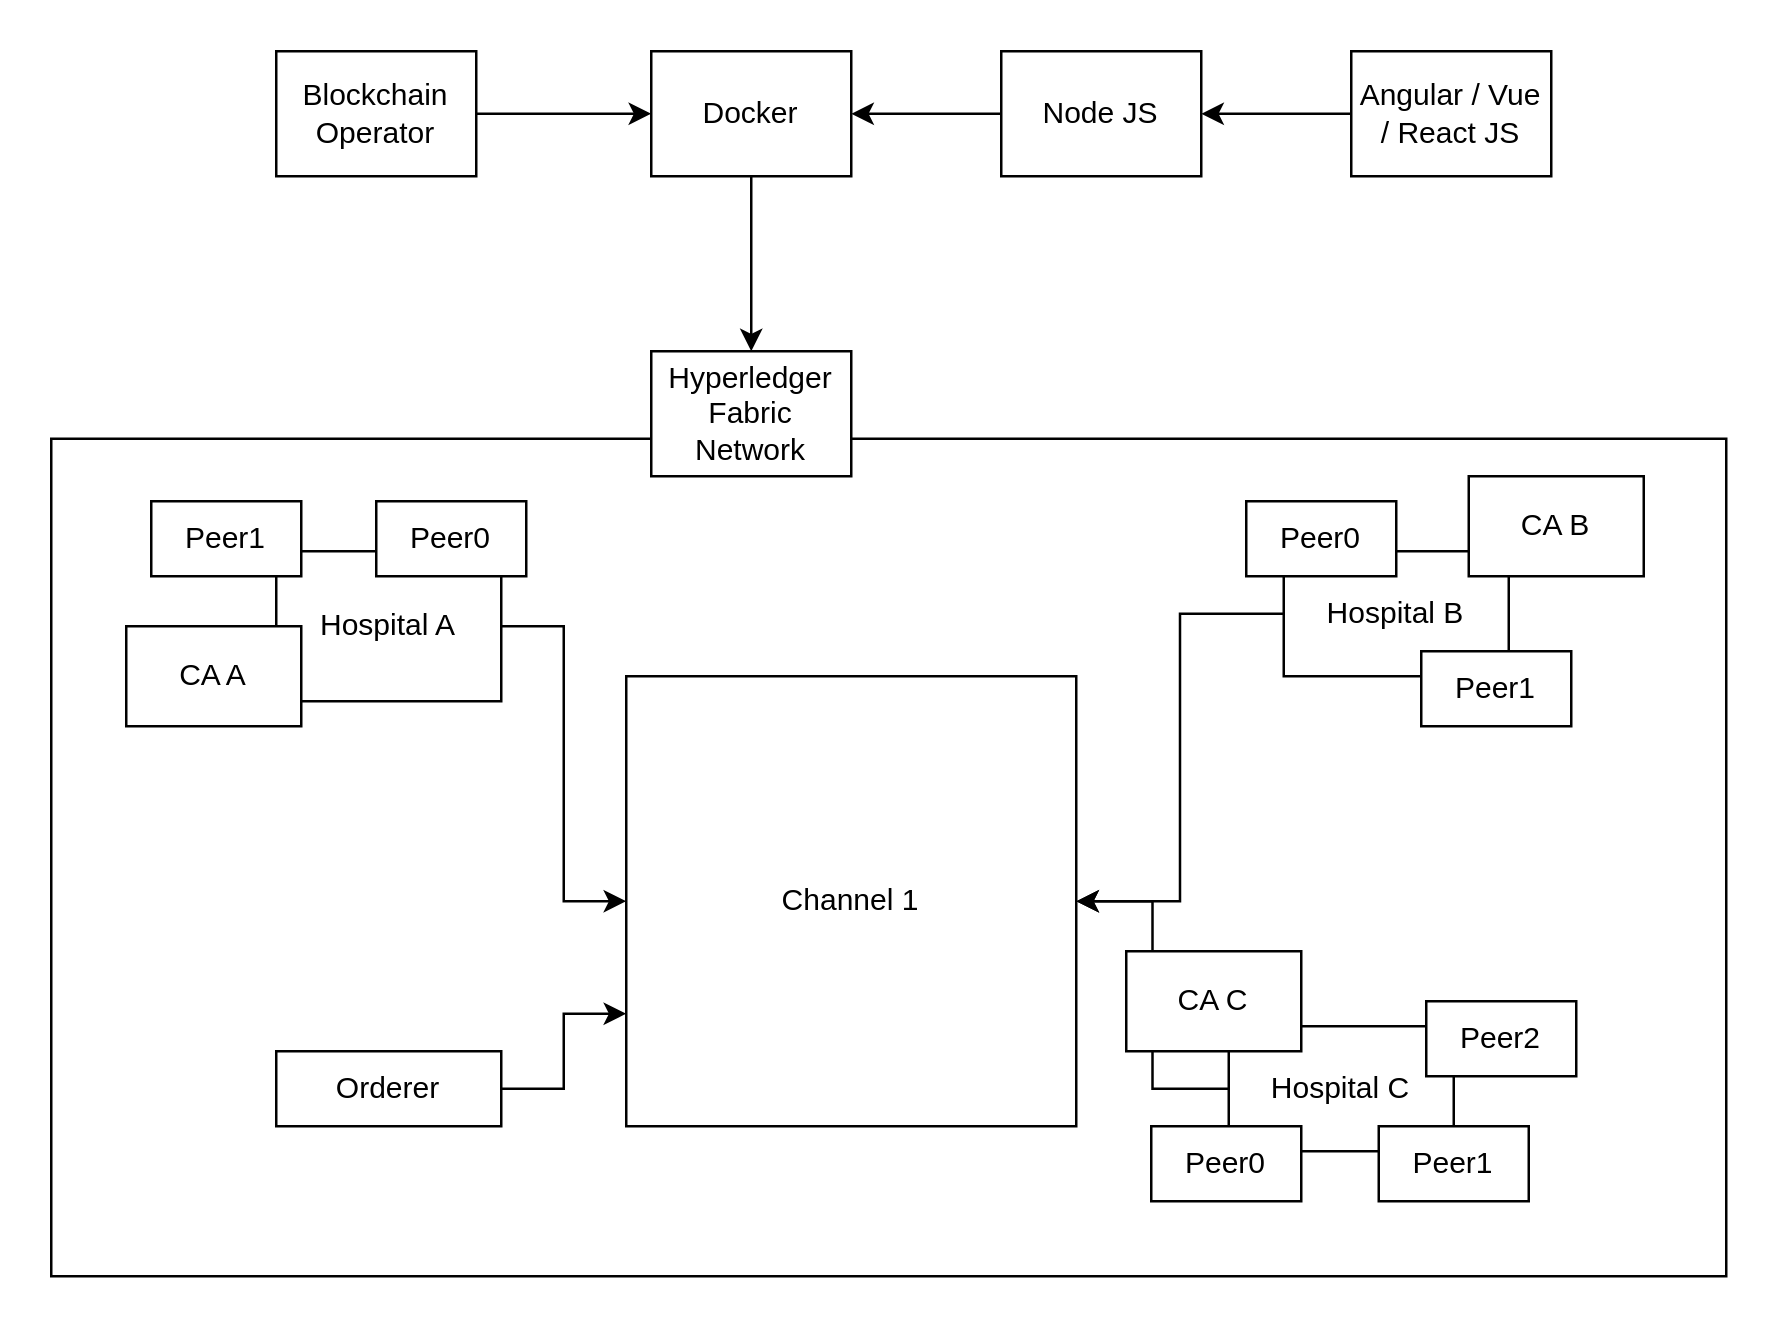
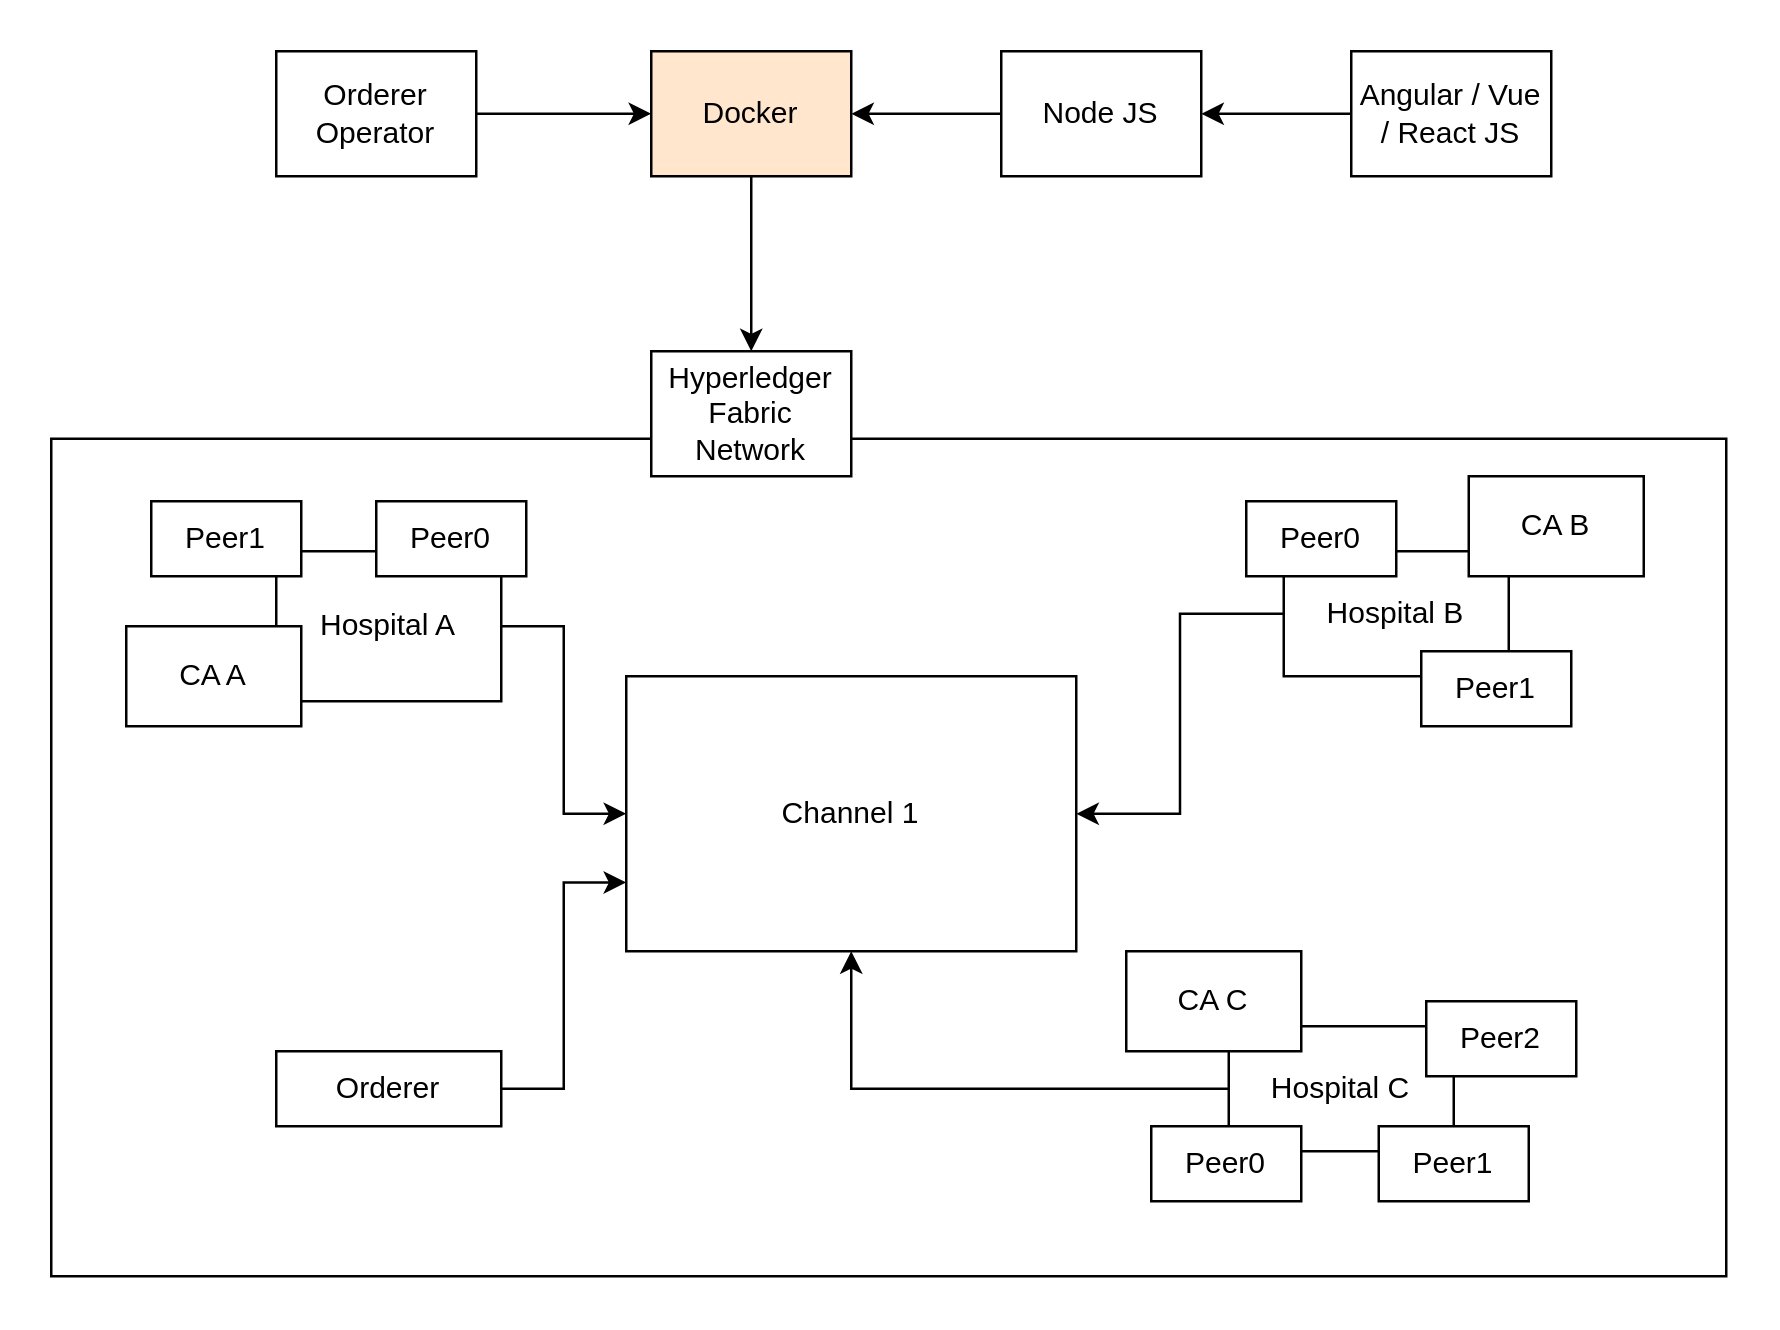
(376, 114) -> (376, 114)
(751, 114) -> (751, 114)
(851, 901) -> (851, 814)
